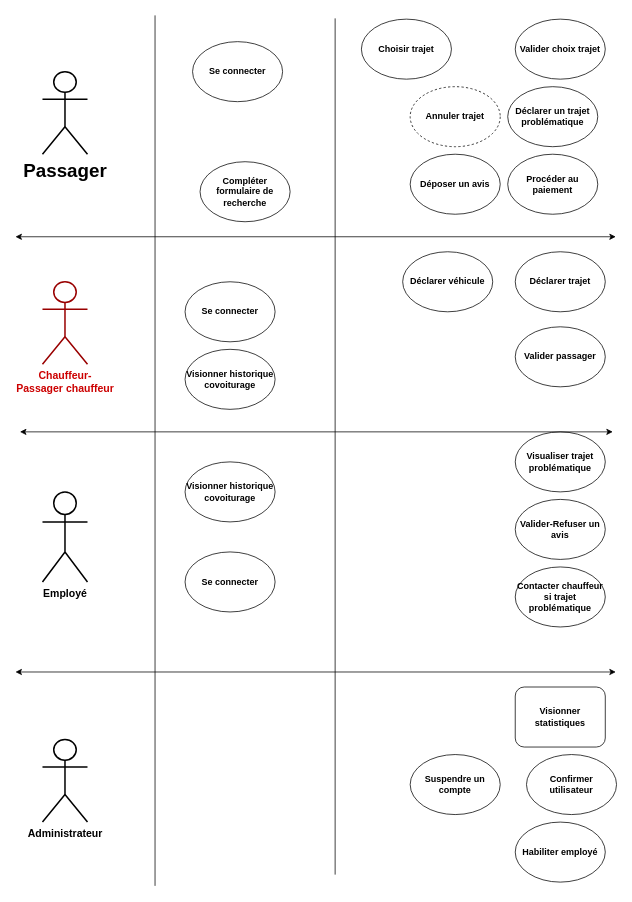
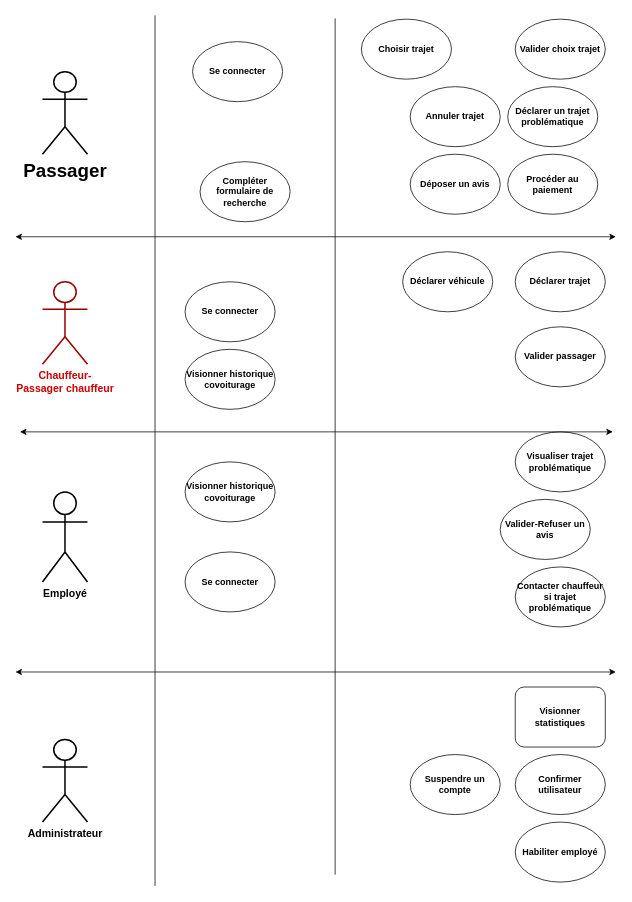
(455, 117) -> (455, 117)
(560, 529) -> (545, 529)
(571, 784) -> (560, 784)
